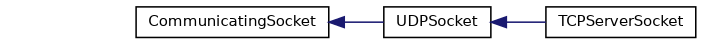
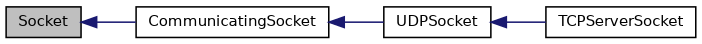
none -> (44, 22)
